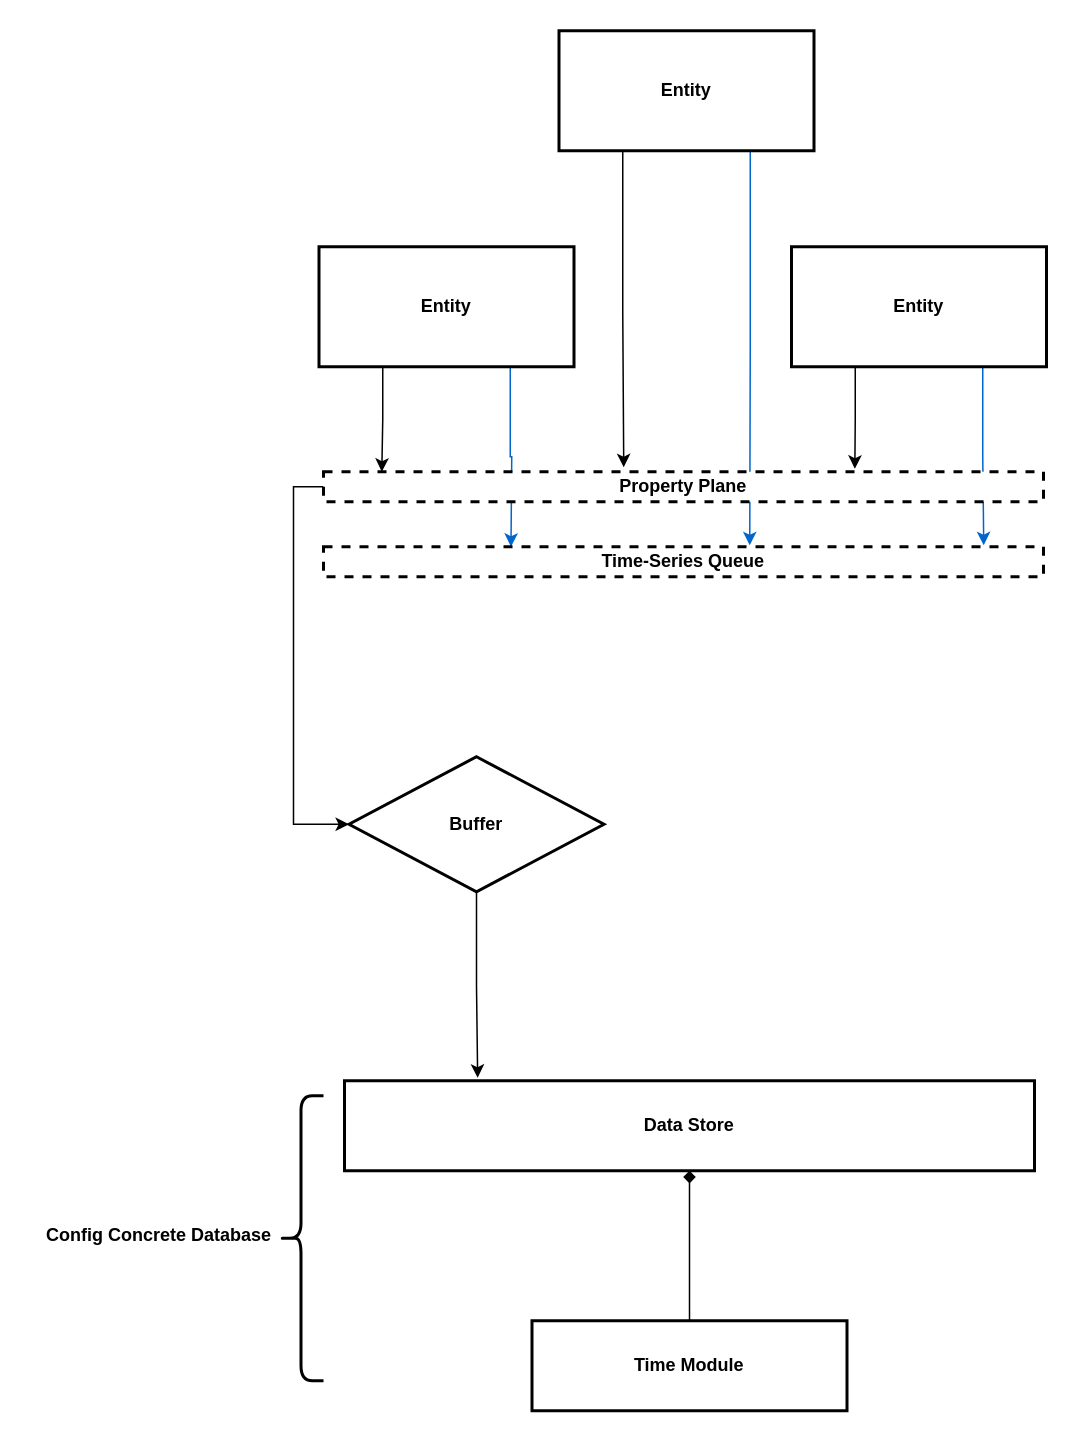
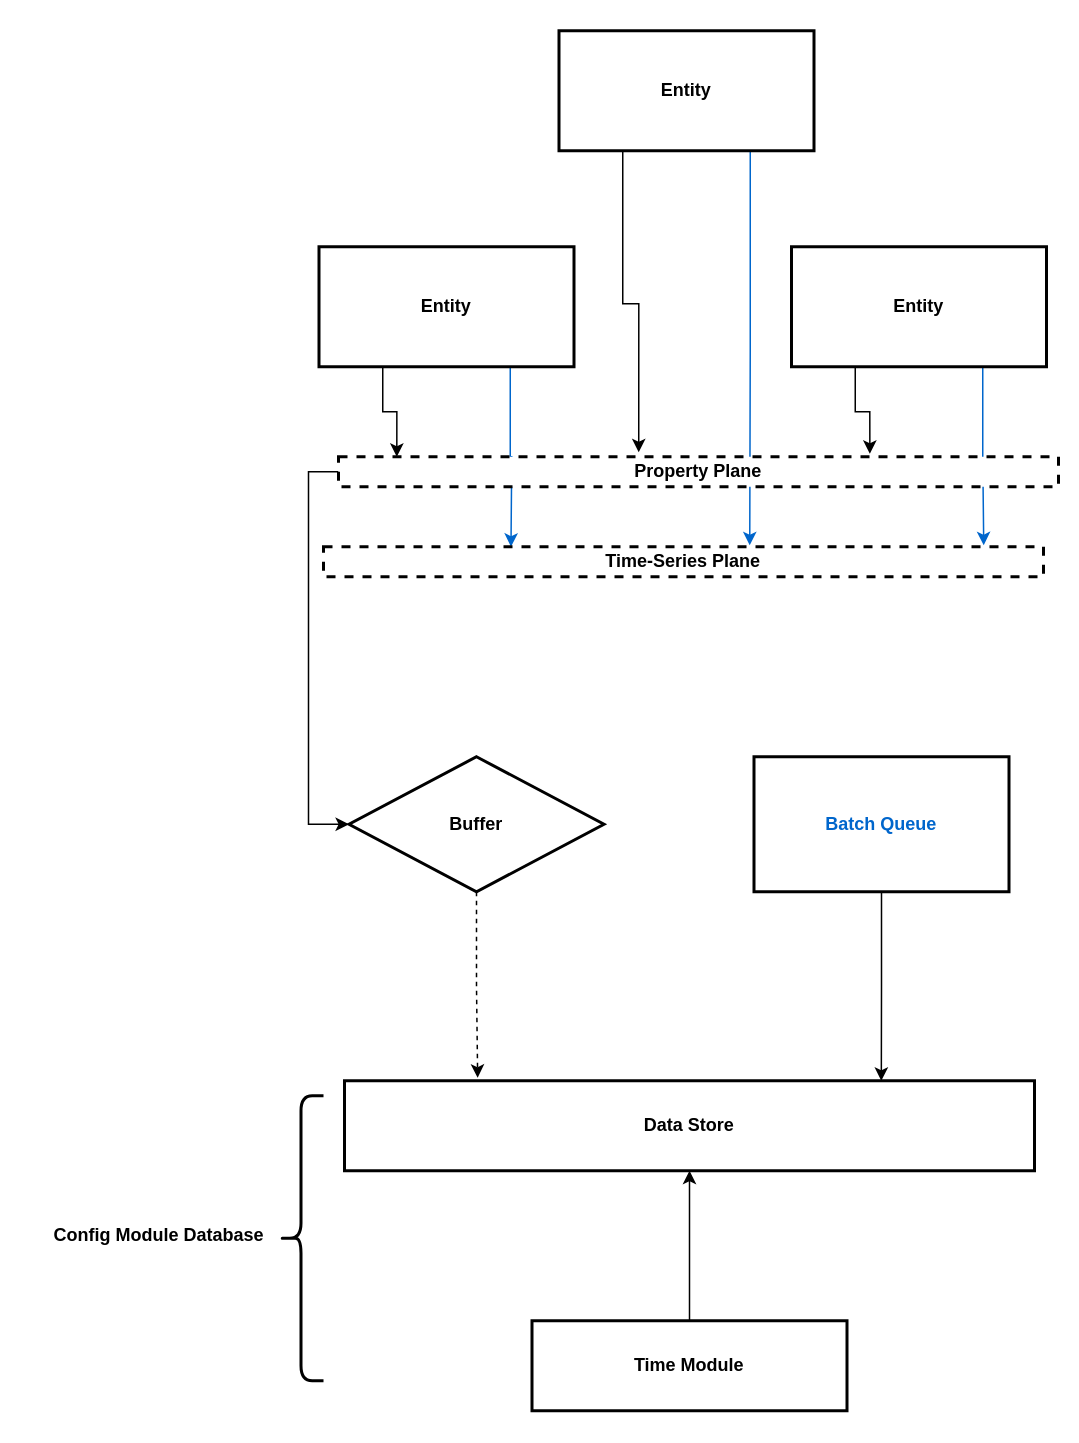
(683, 487) -> (698, 472)
(683, 562) -> (683, 562)
none -> (881, 824)
(476, 978) -> (476, 978)
none -> (881, 981)
(689, 1183) -> (689, 1182)
(159, 1235) -> (159, 1235)
